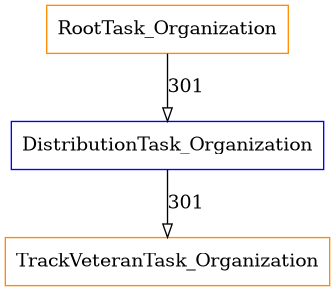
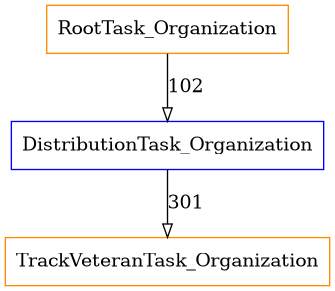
(186, 87) -> (186, 87)
